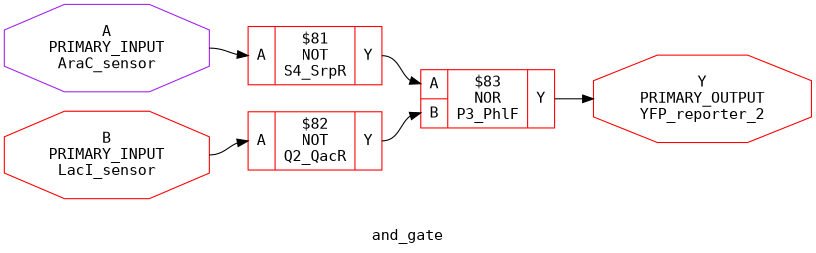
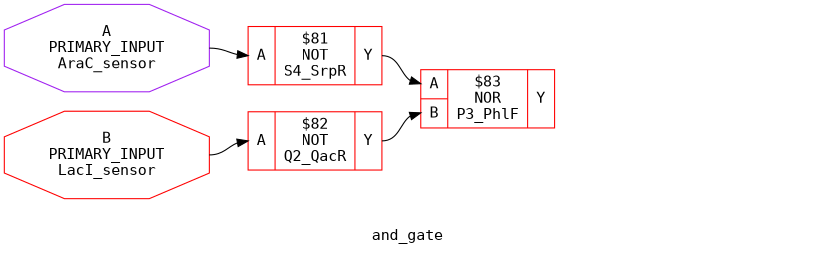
(702, 99) -> none
